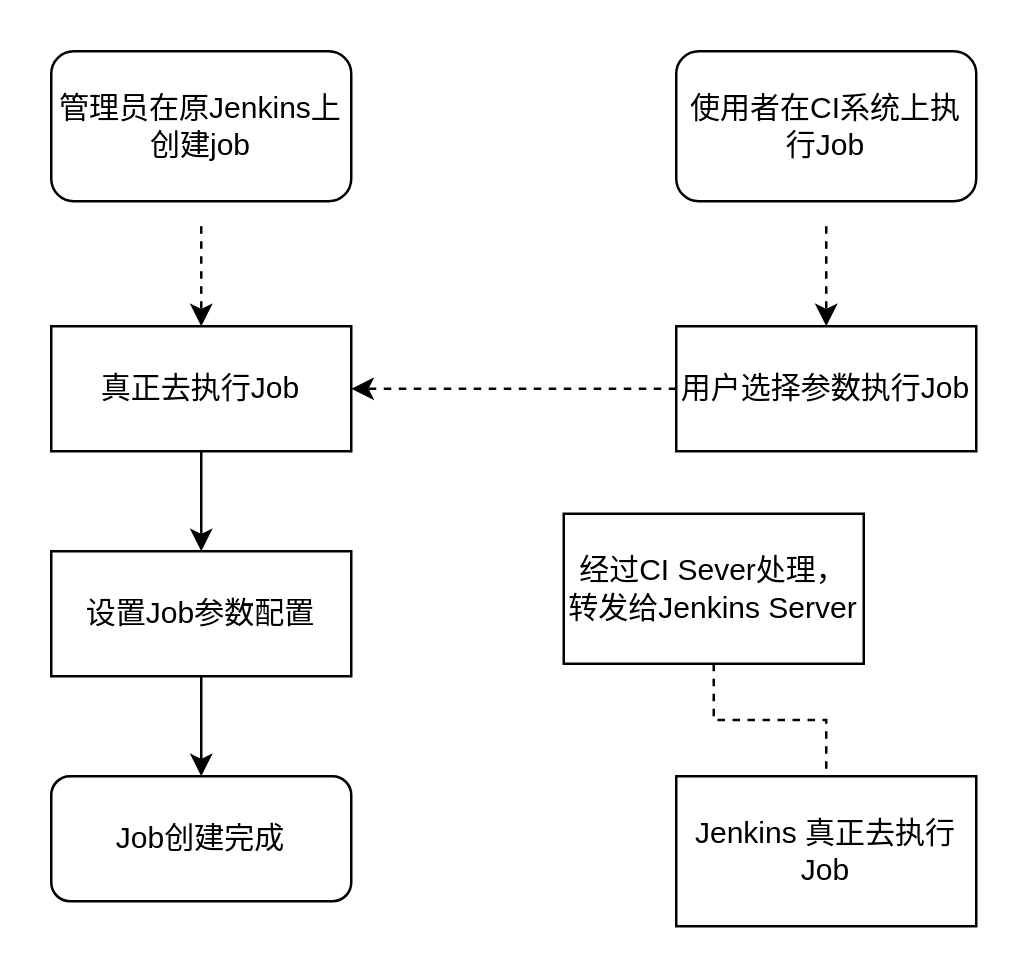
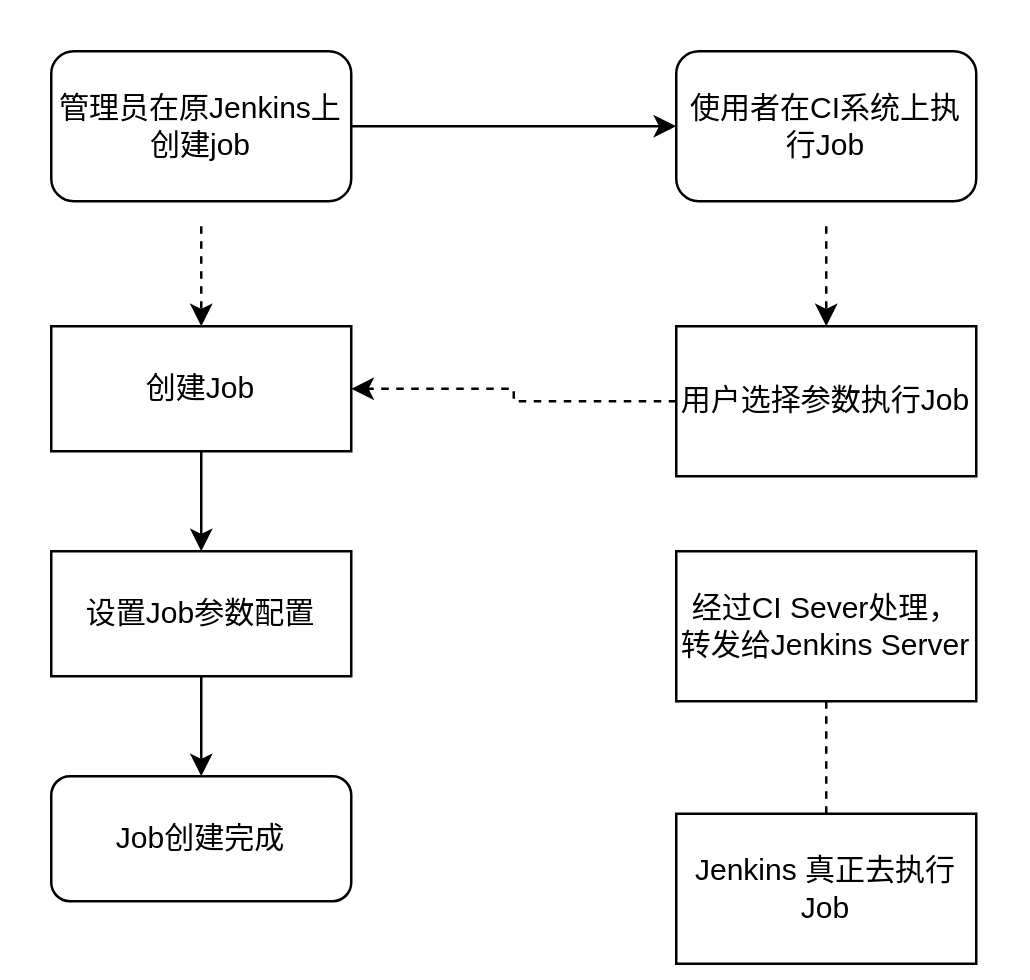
none -> (505, 126)
(201, 389) -> (201, 389)
(826, 389) -> (826, 401)
(714, 589) -> (826, 626)
(826, 851) -> (826, 889)
